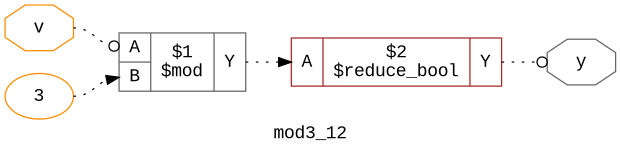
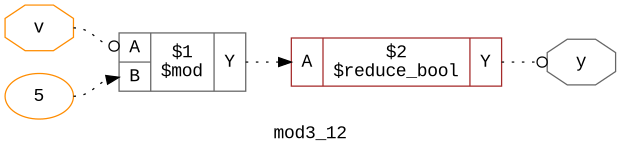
(39, 96) -> (39, 96)
